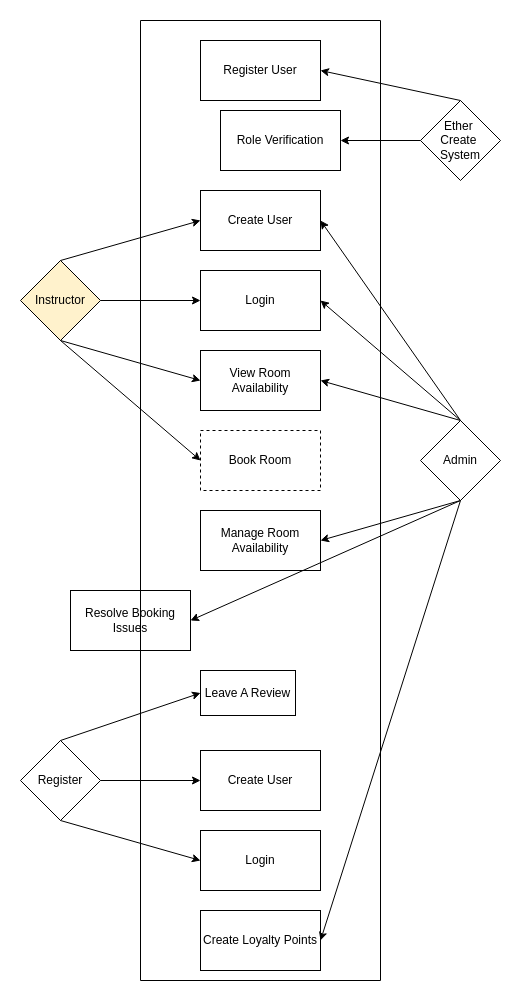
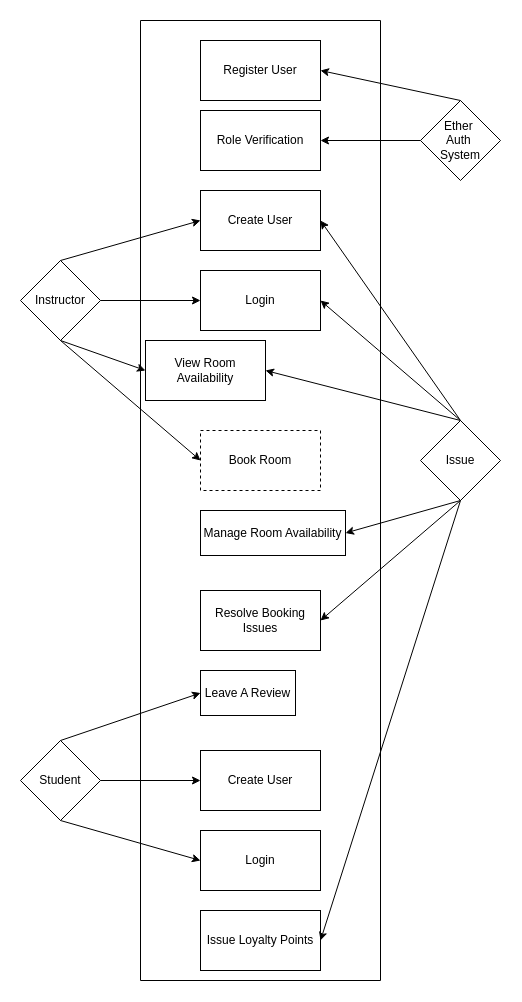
(281, 141) -> (261, 141)
(461, 141) -> (461, 141)
(61, 301) -> (61, 301)
(261, 381) -> (206, 371)
(461, 461) -> (461, 461)
(261, 541) -> (273, 533)
(131, 621) -> (261, 621)
(61, 781) -> (61, 781)
(261, 941) -> (261, 941)
